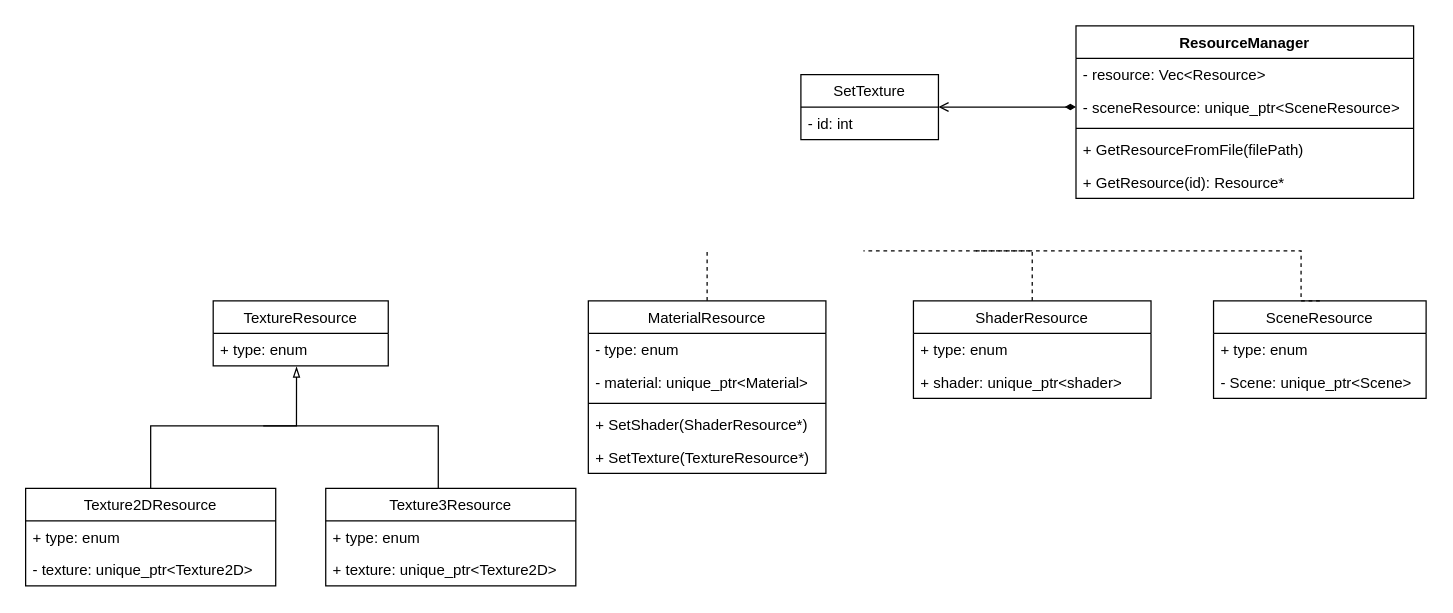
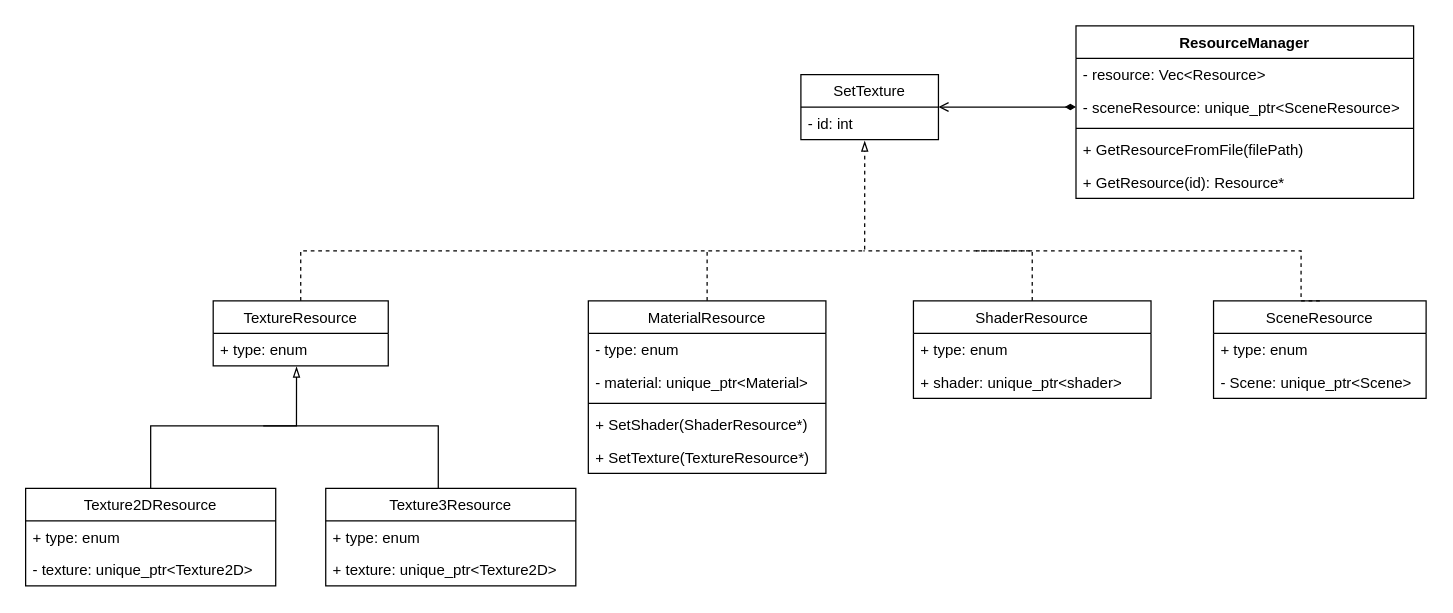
none -> (608, 251)
